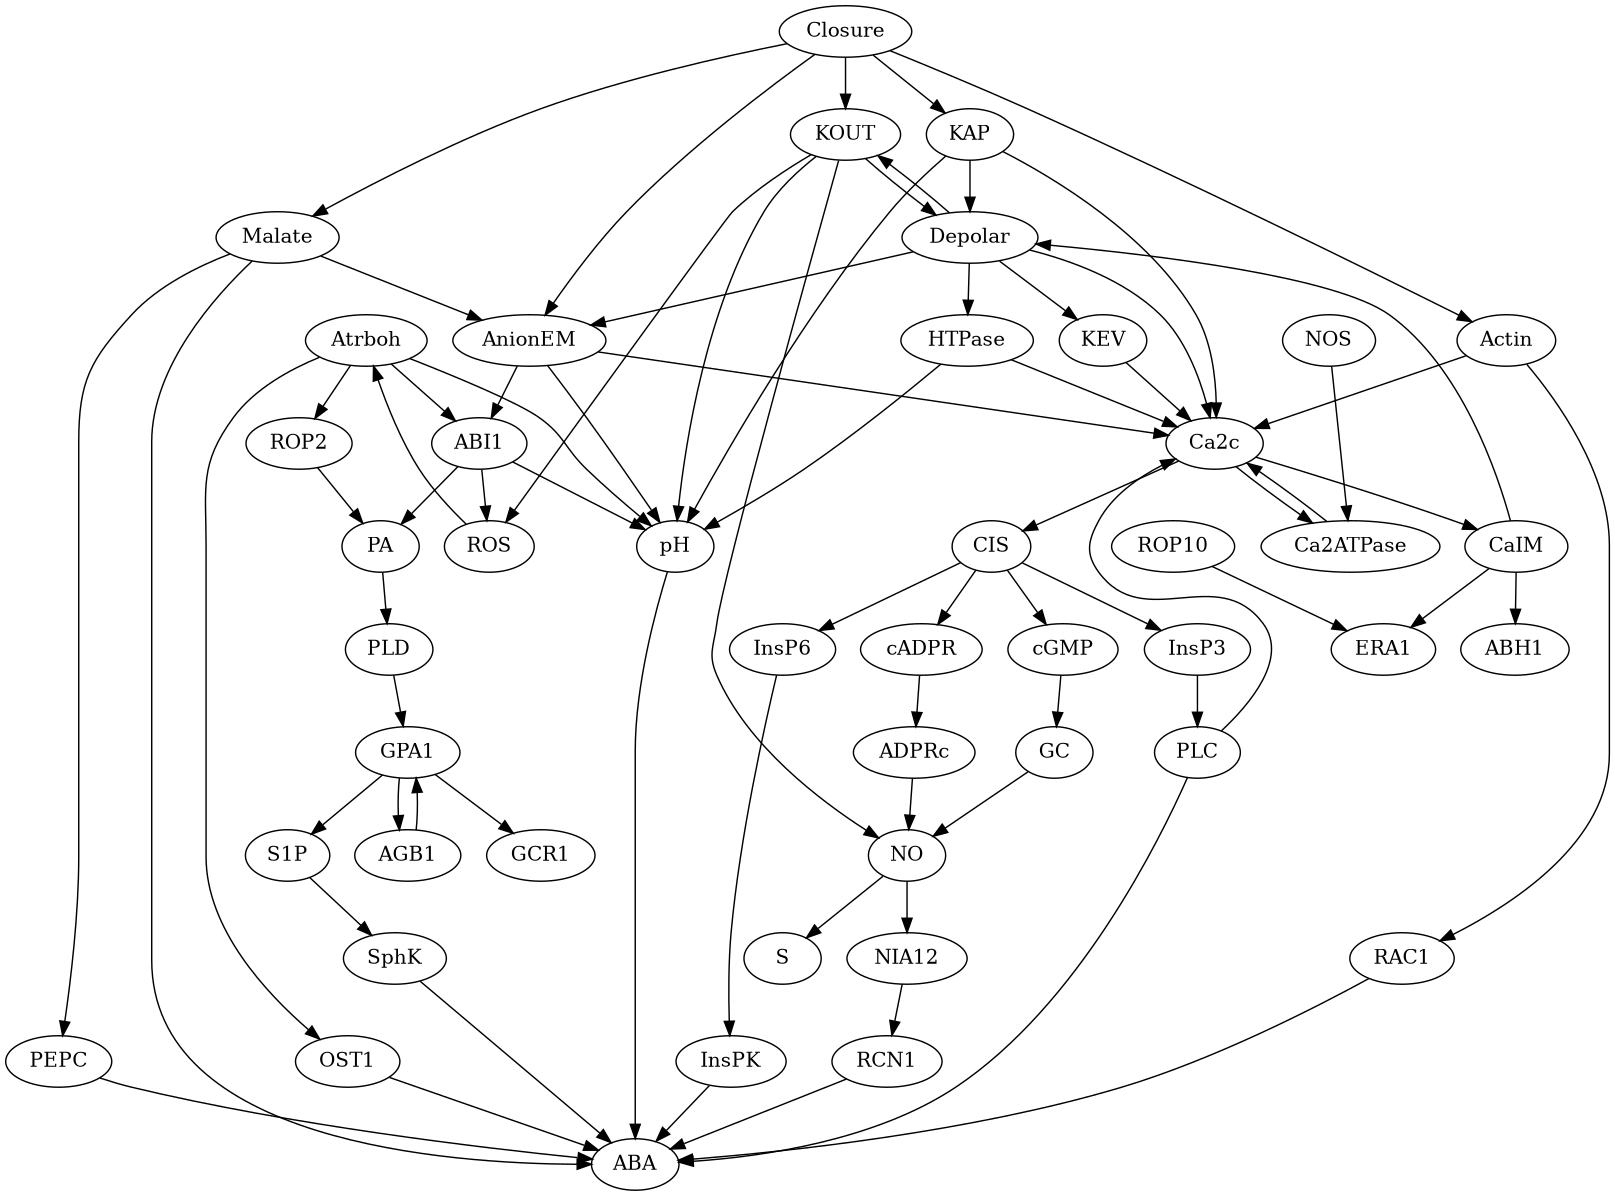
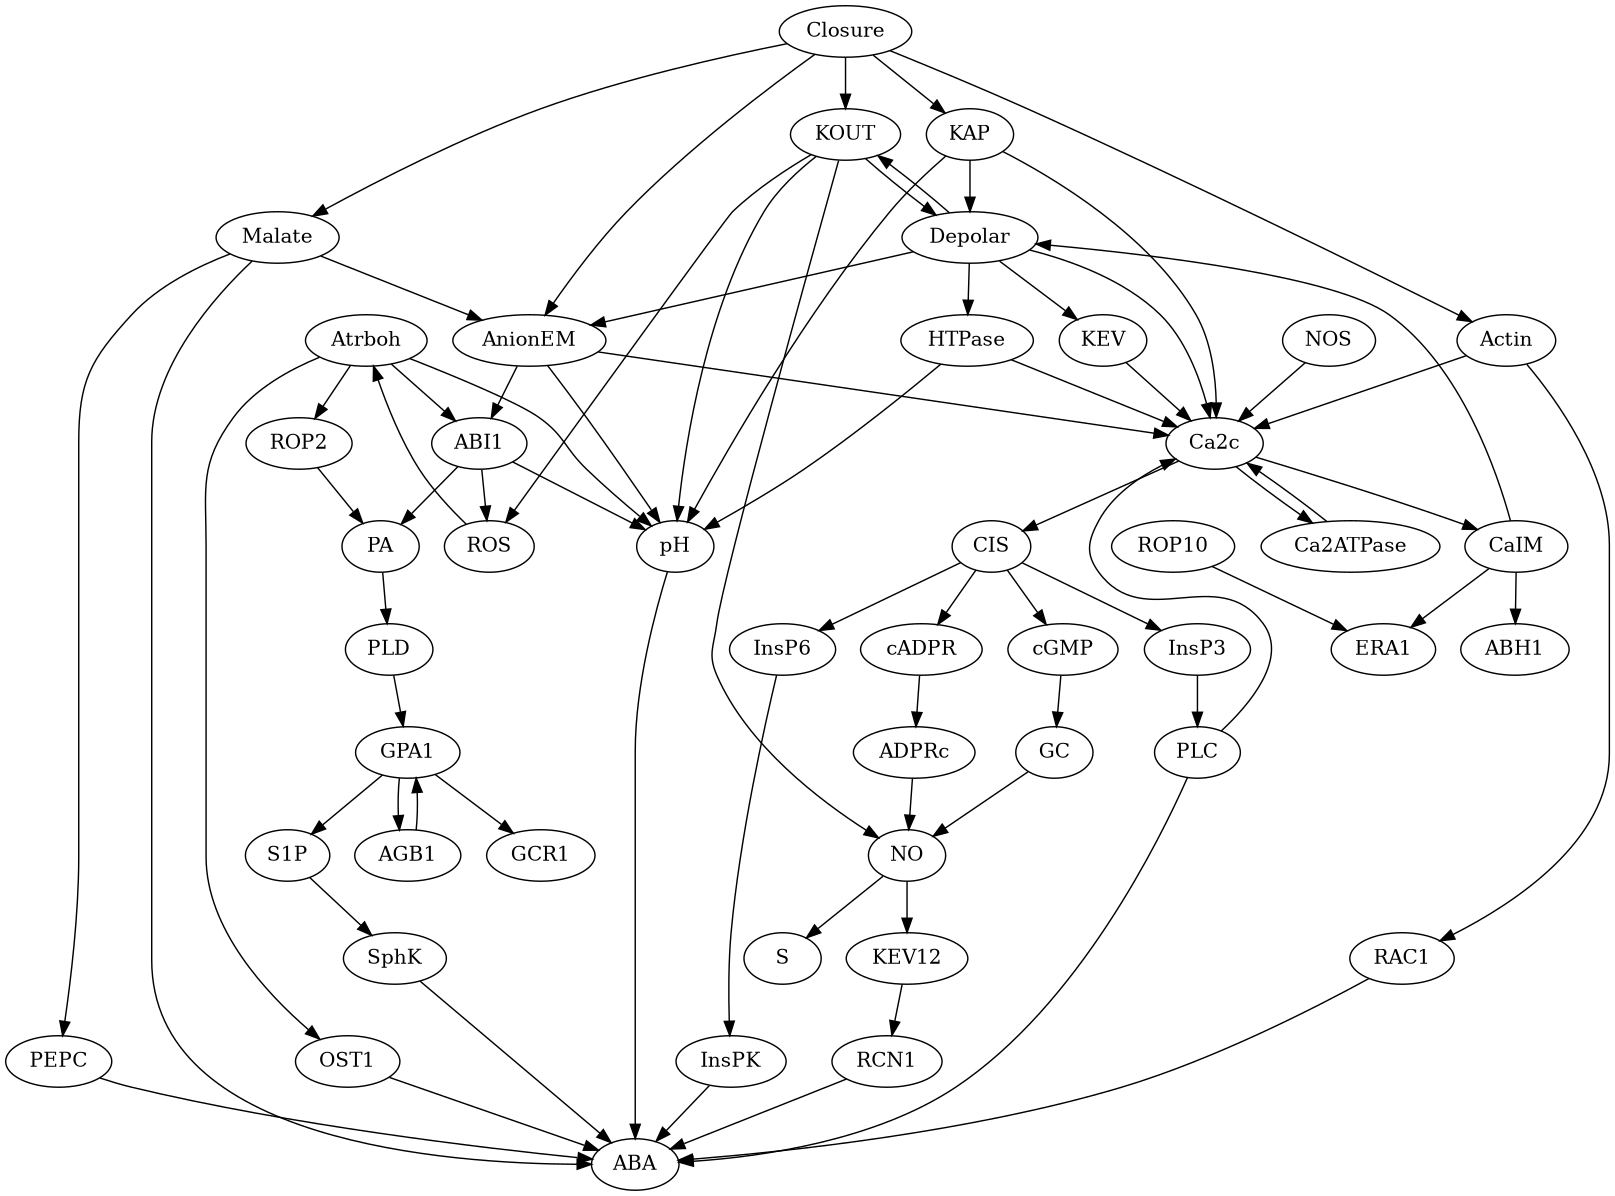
(1339, 436) -> (1278, 387)
(907, 958) -> (907, 958)
